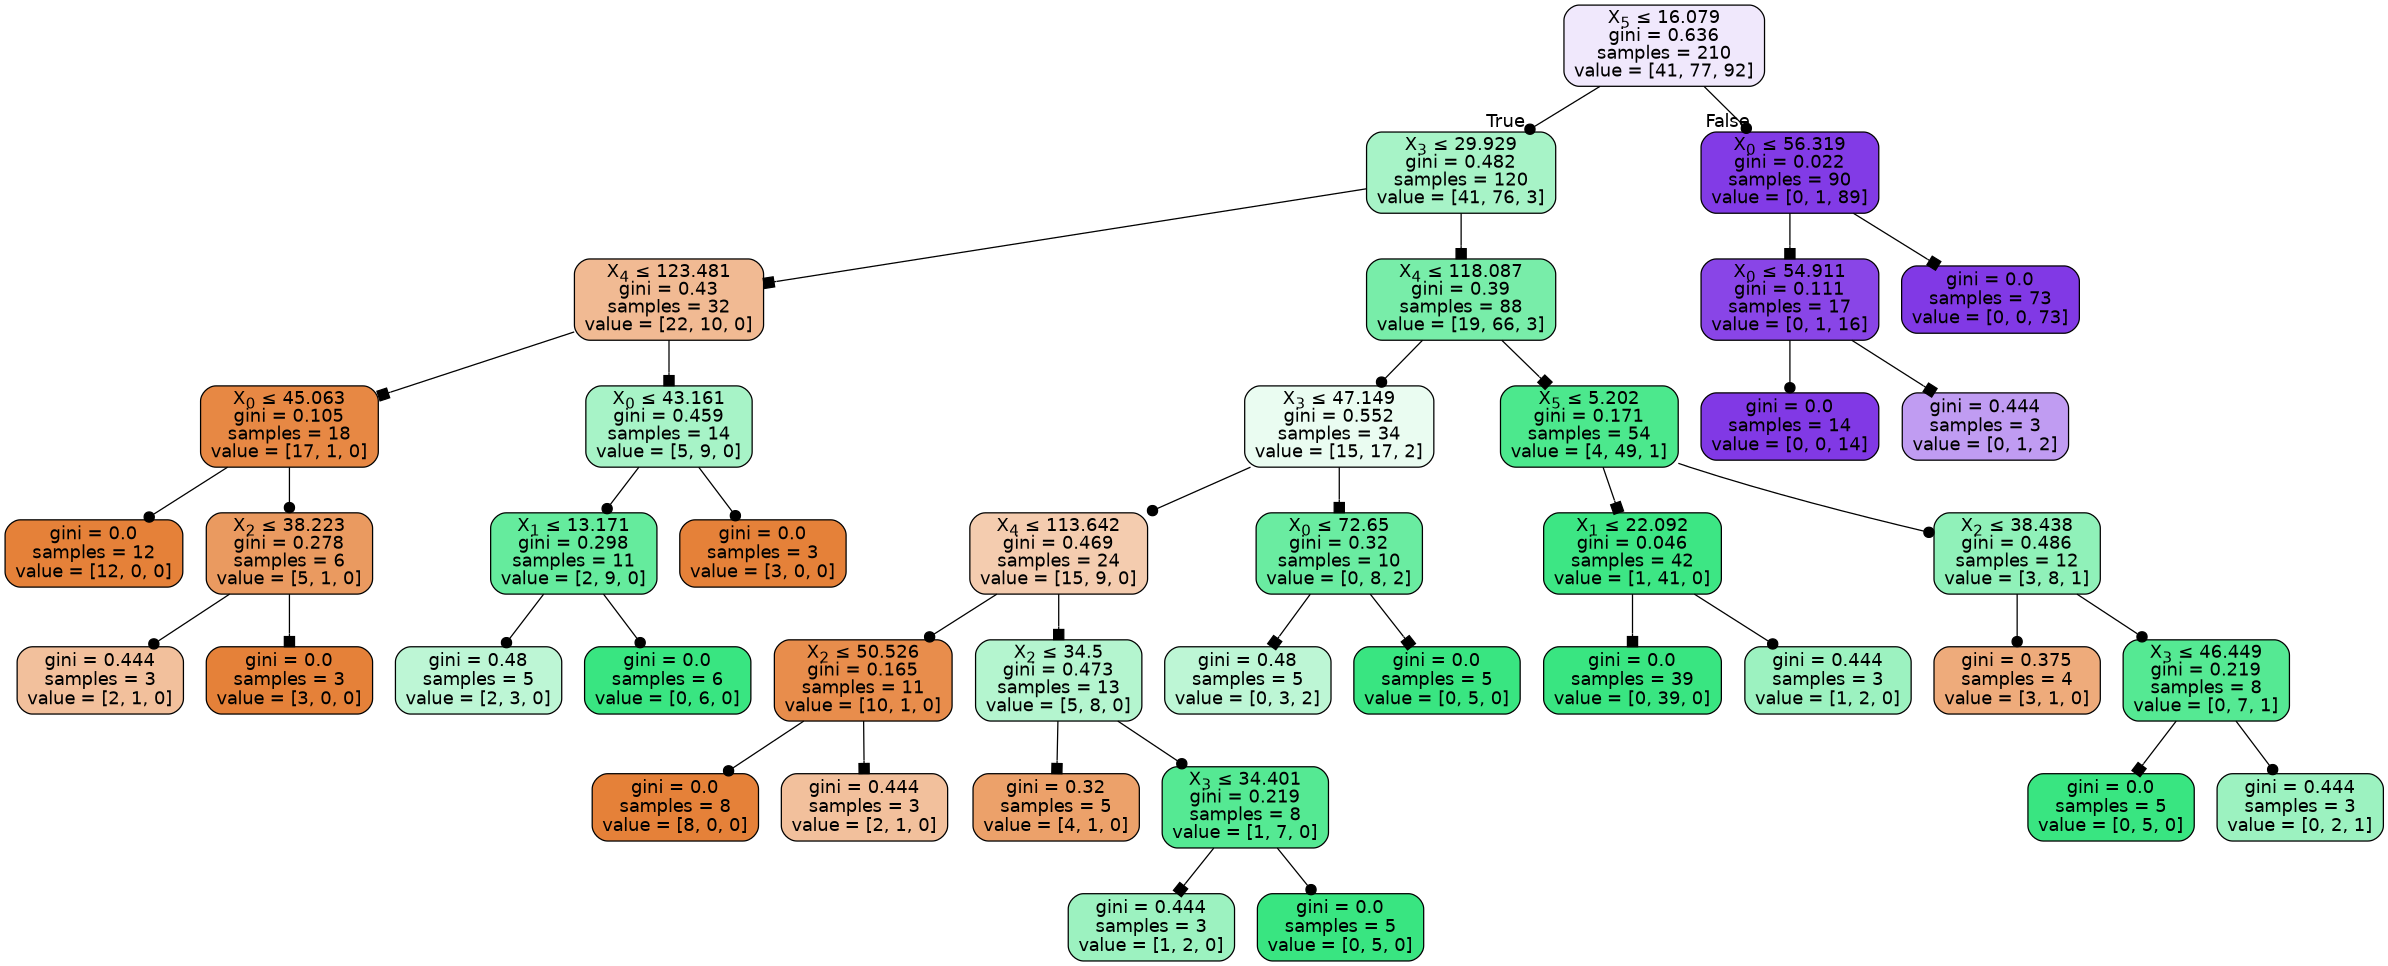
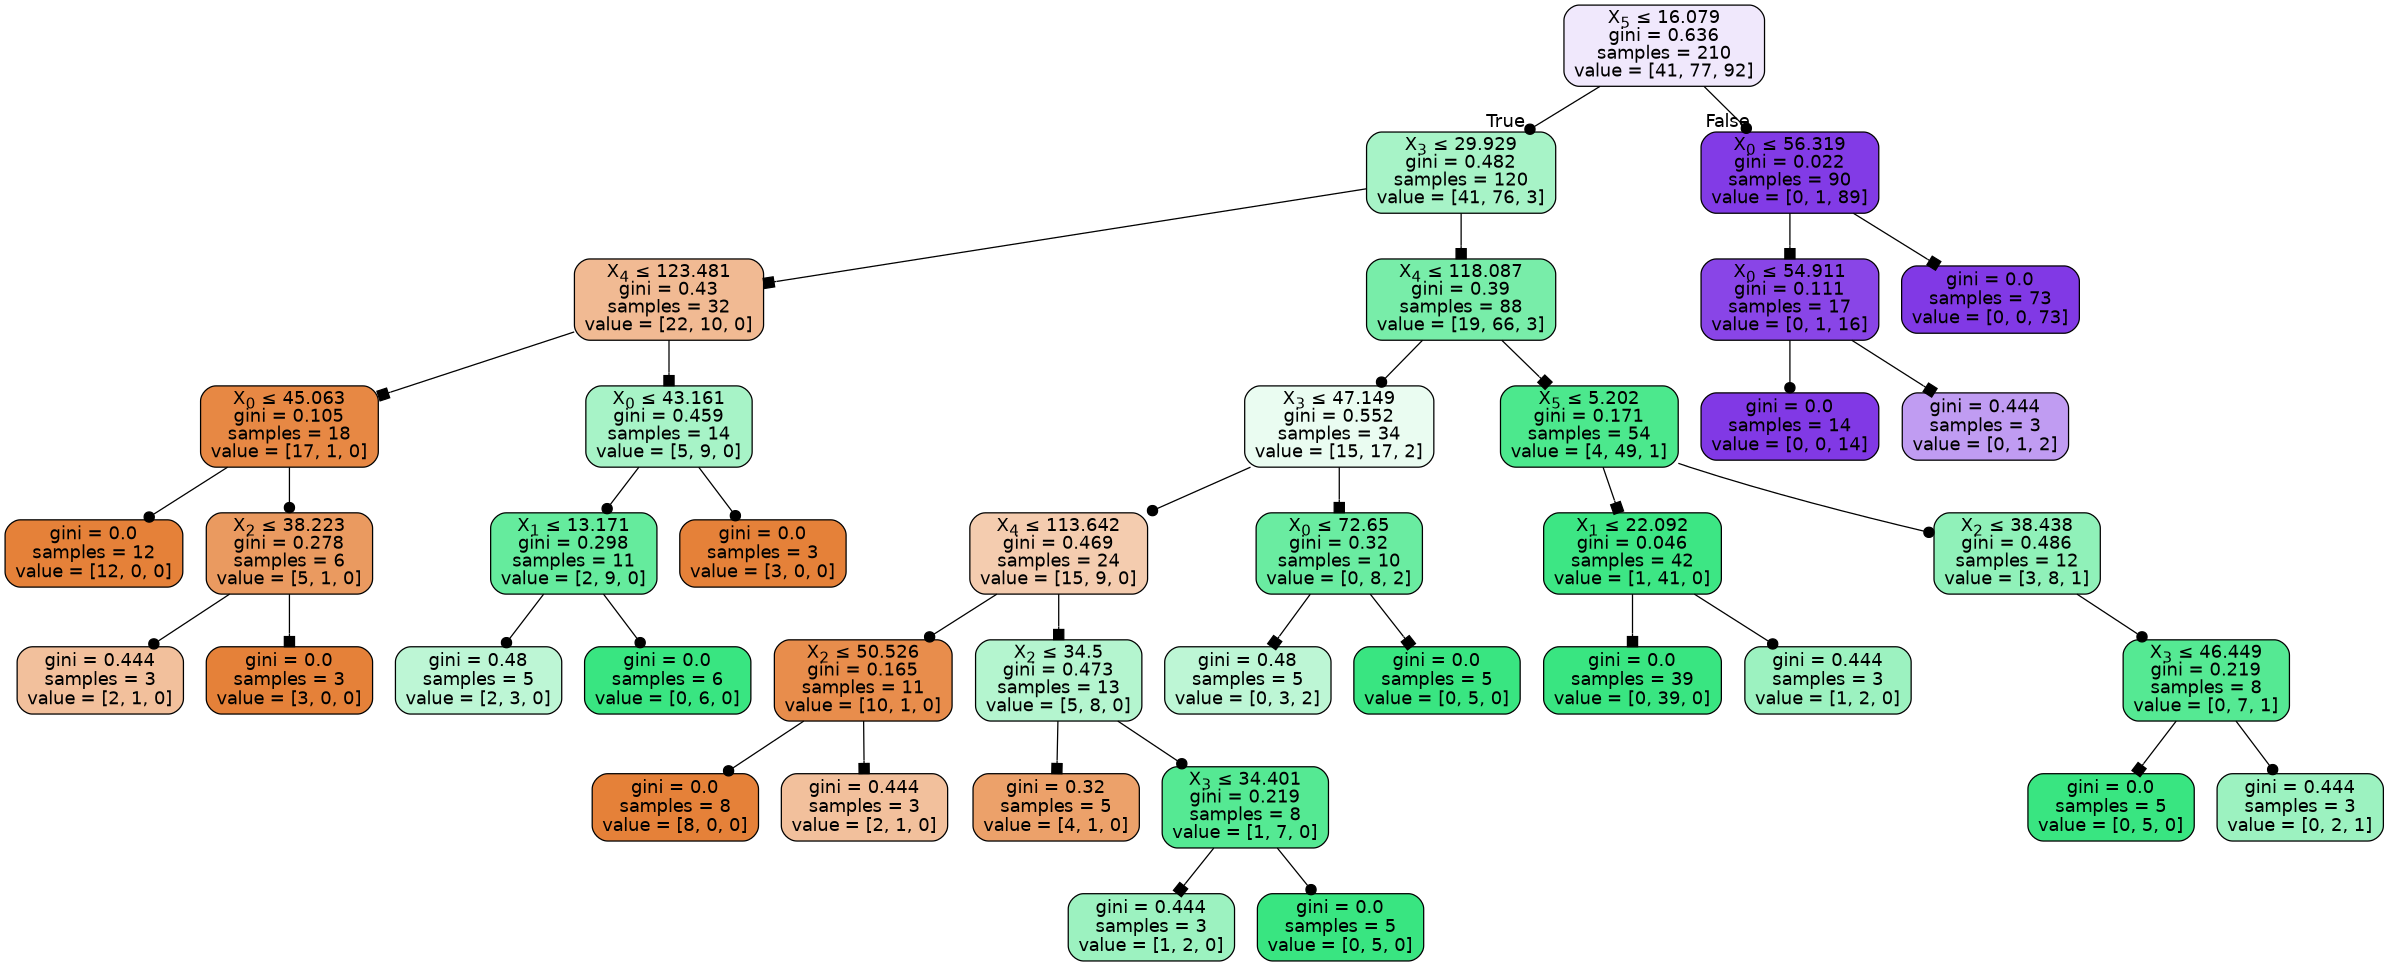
(2017, 680) -> none
